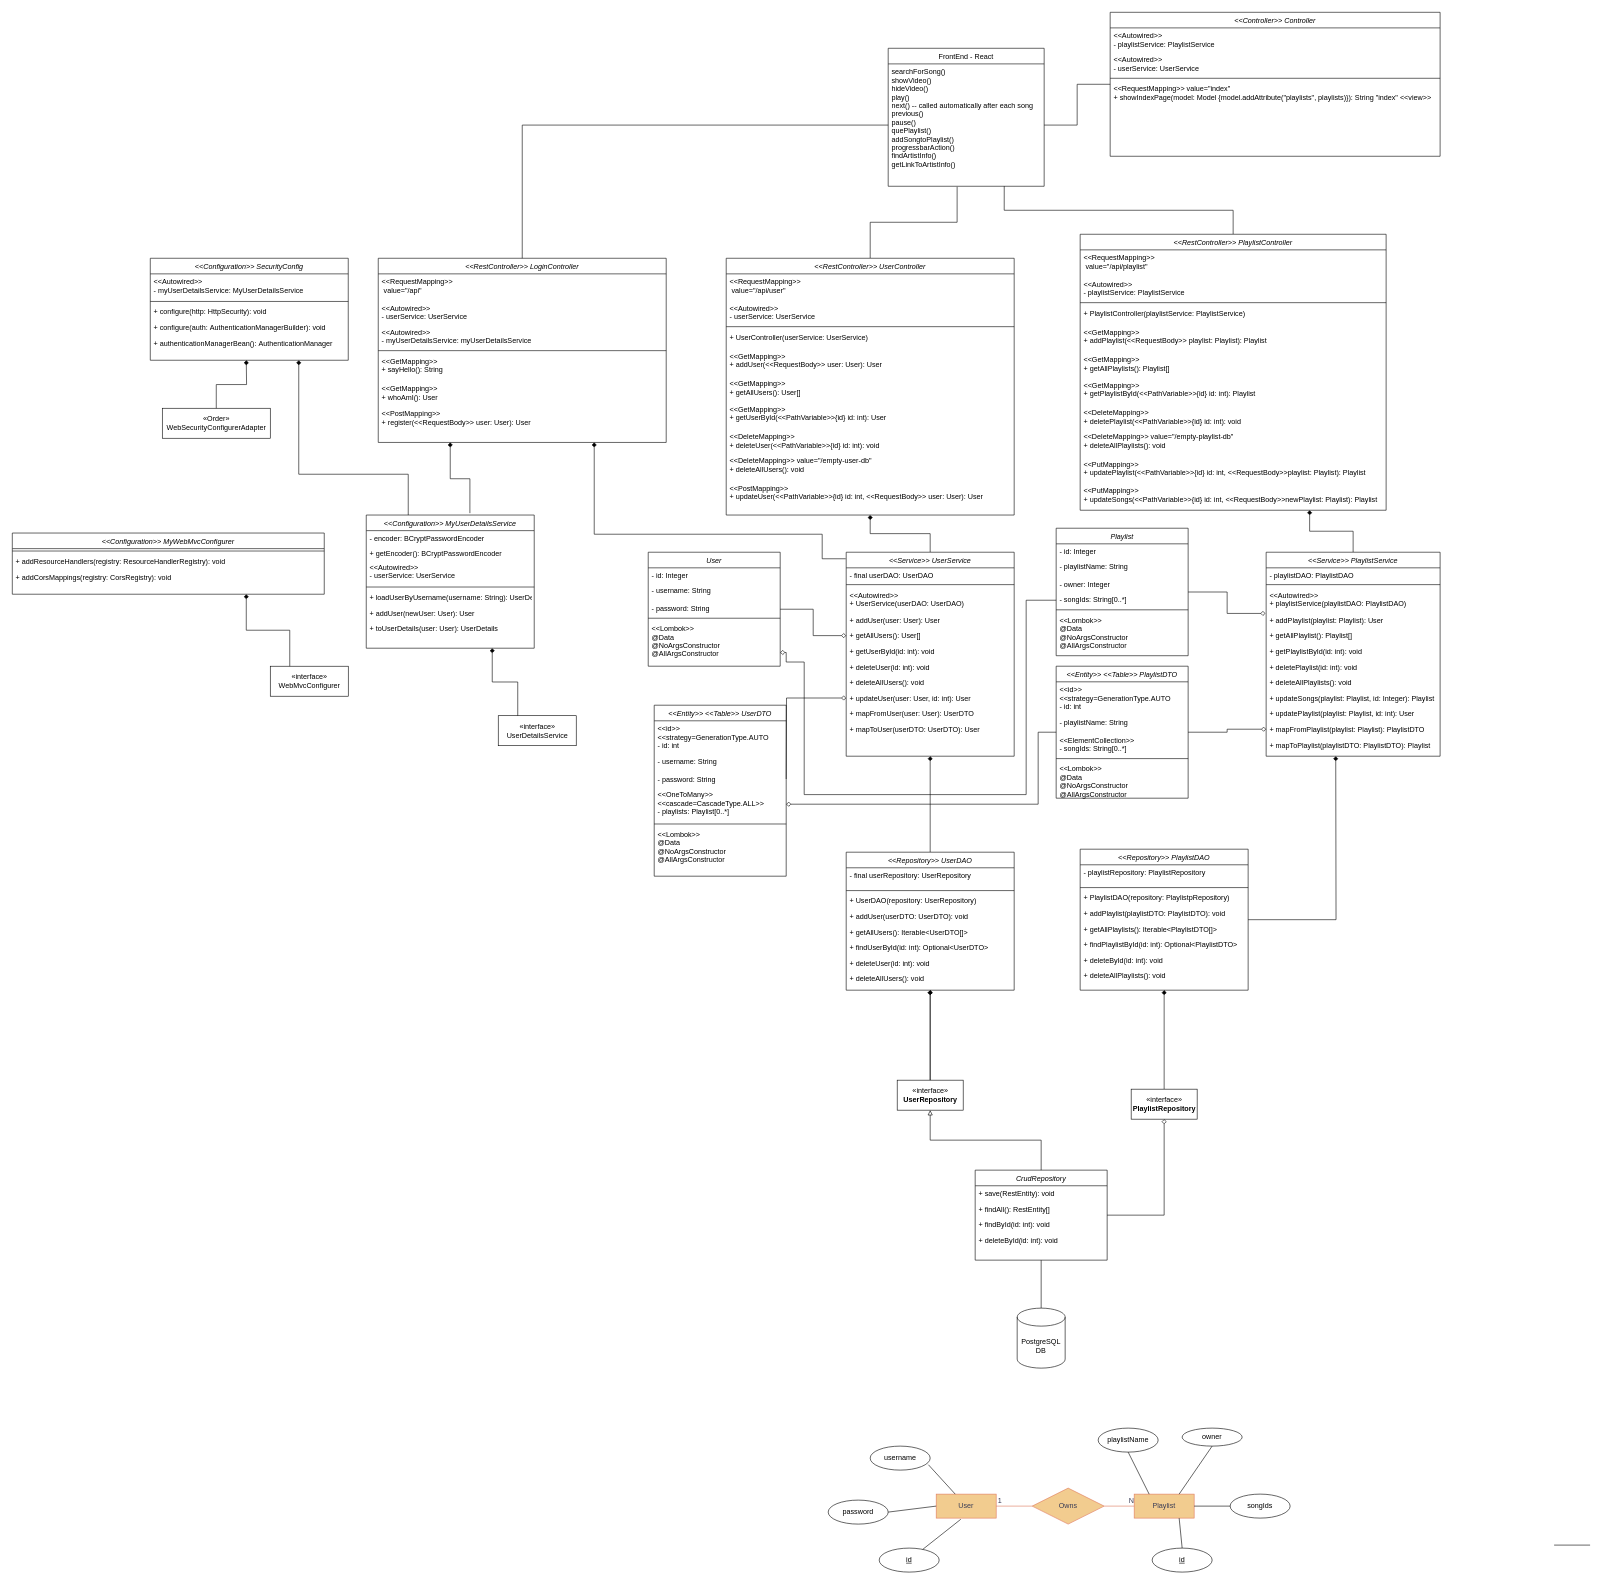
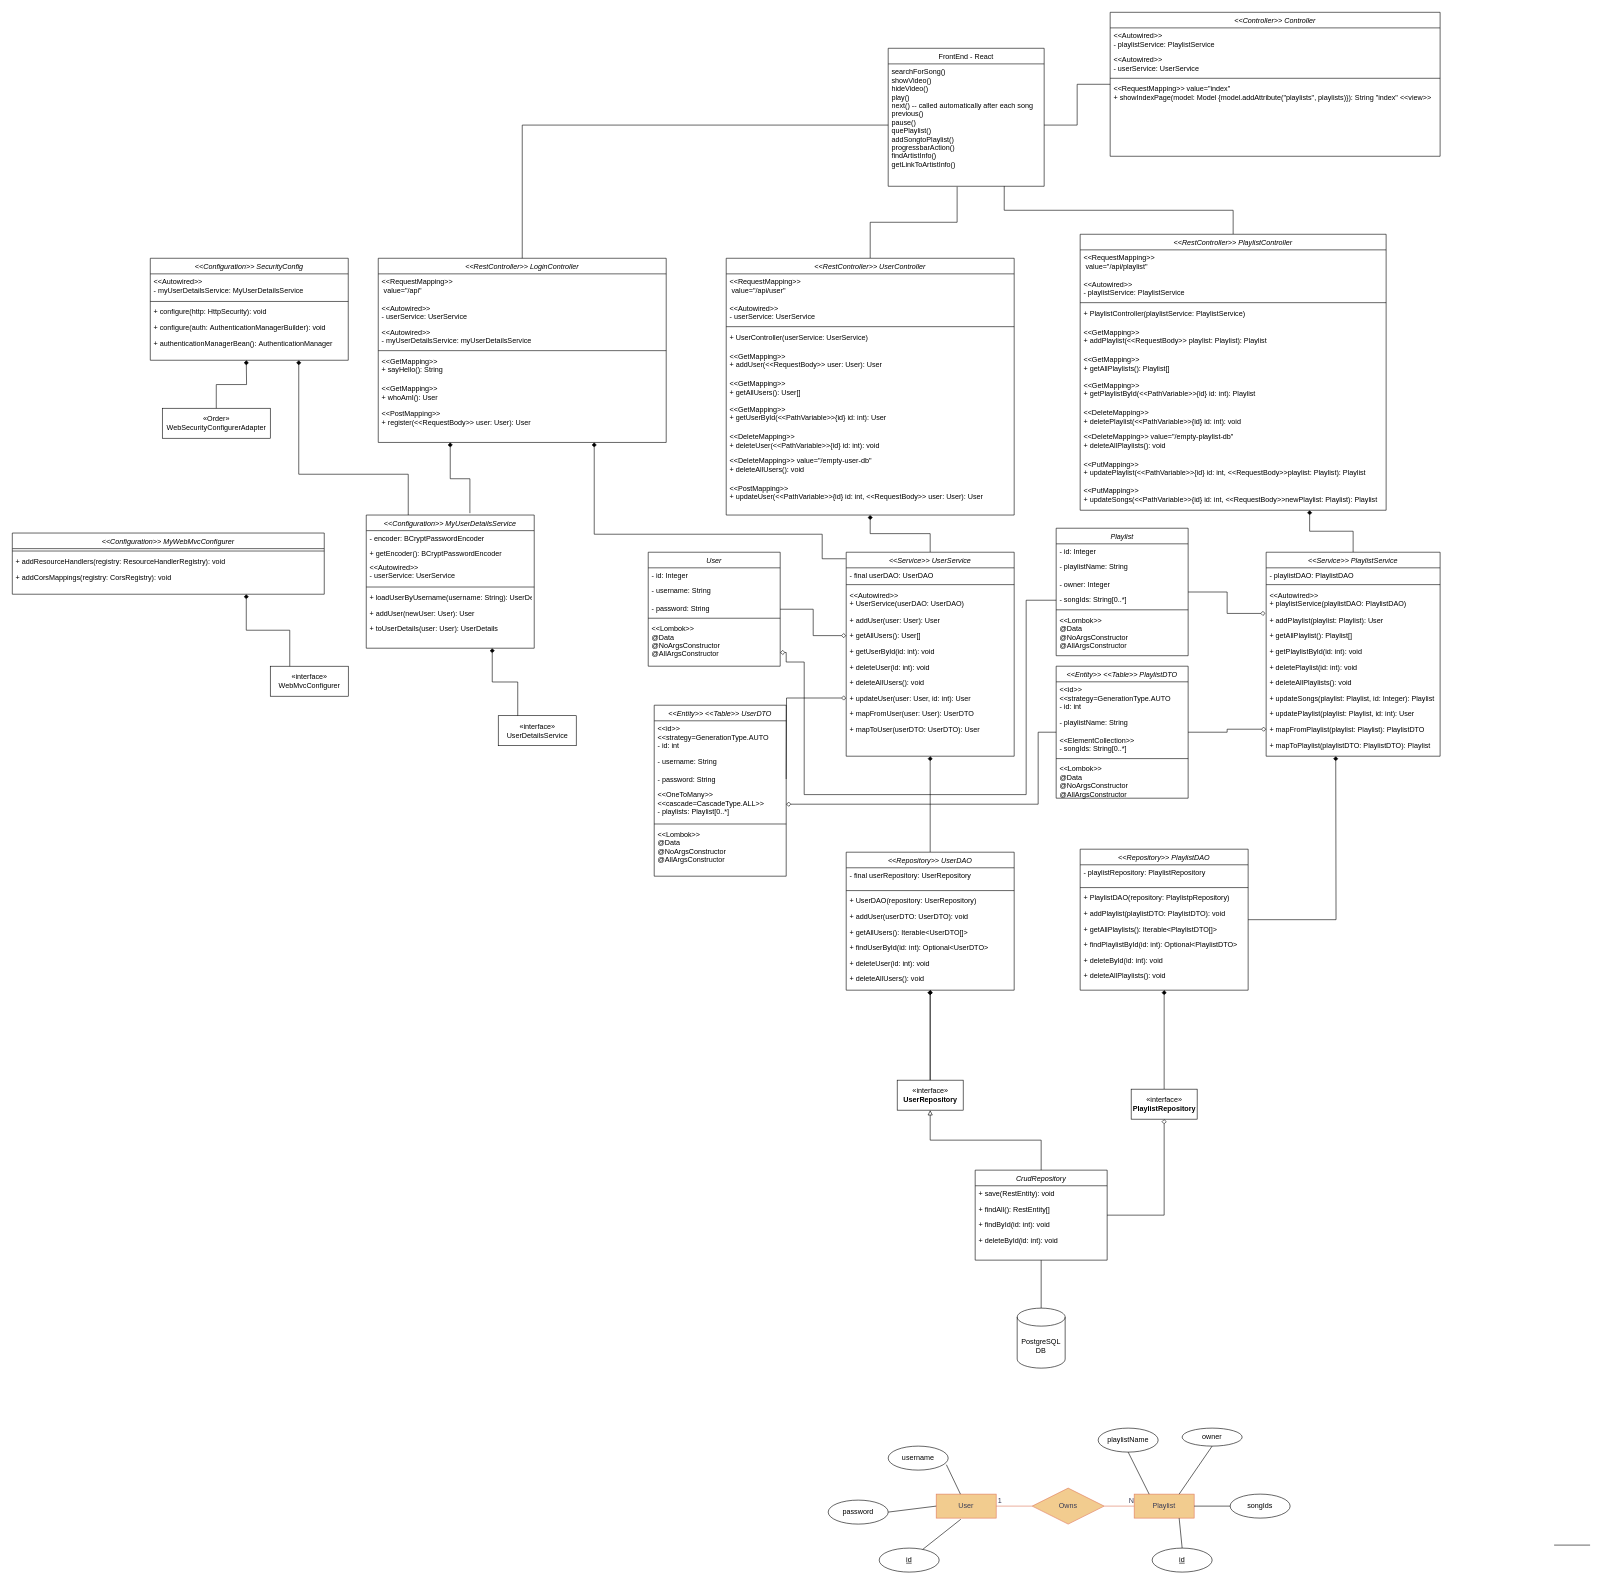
(900, 1458) -> (918, 1458)
